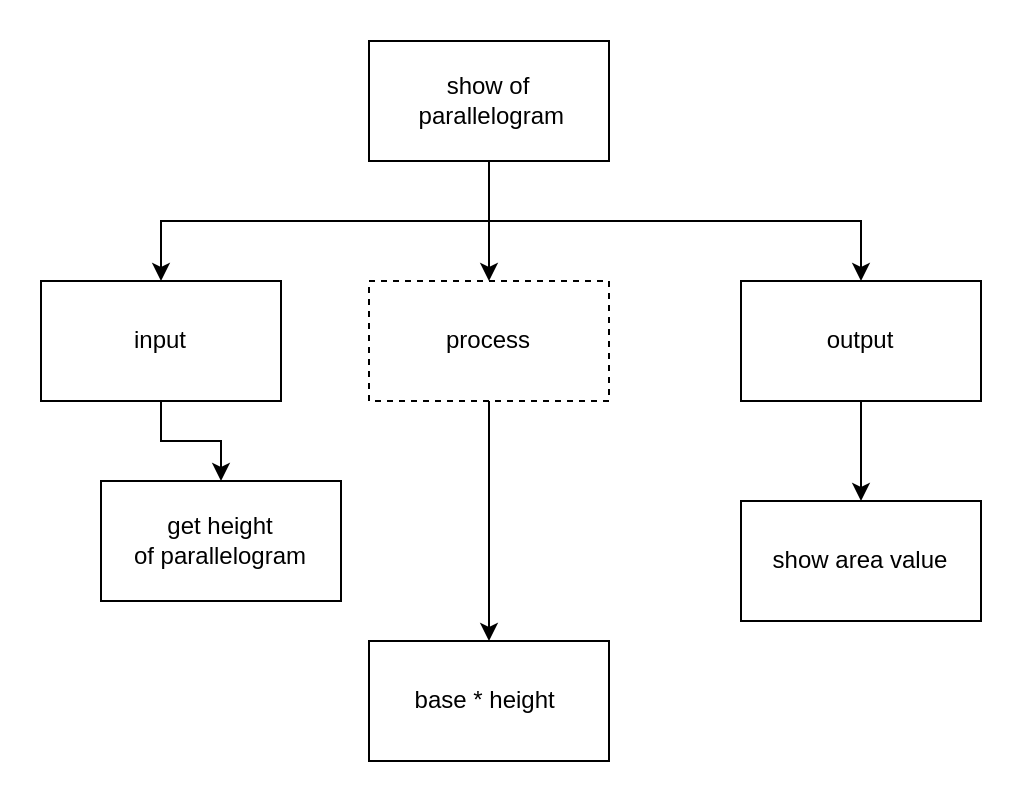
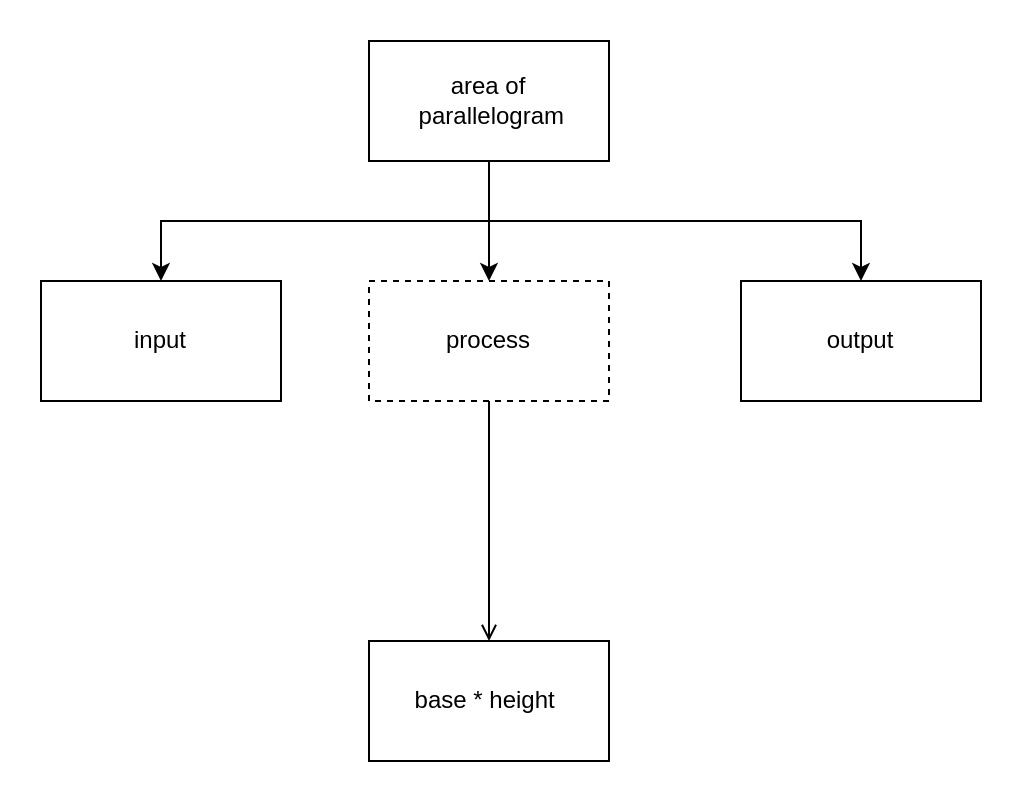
(489, 101) -> (489, 101)
(184, 441) -> none
(861, 444) -> none
(221, 541) -> none
(861, 561) -> none
(489, 626) -> (489, 629)
